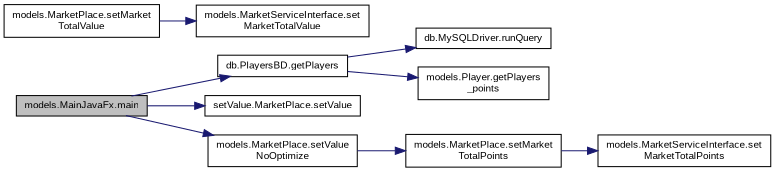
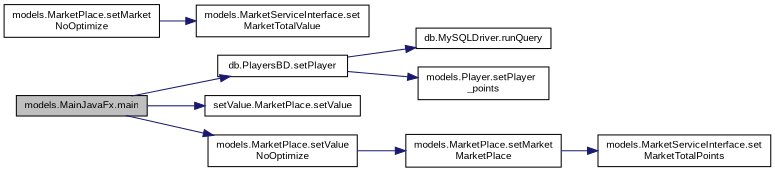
(82, 21) -> (82, 21)
(283, 66) -> (283, 66)
(484, 83) -> (484, 83)
(484, 151) -> (484, 151)
